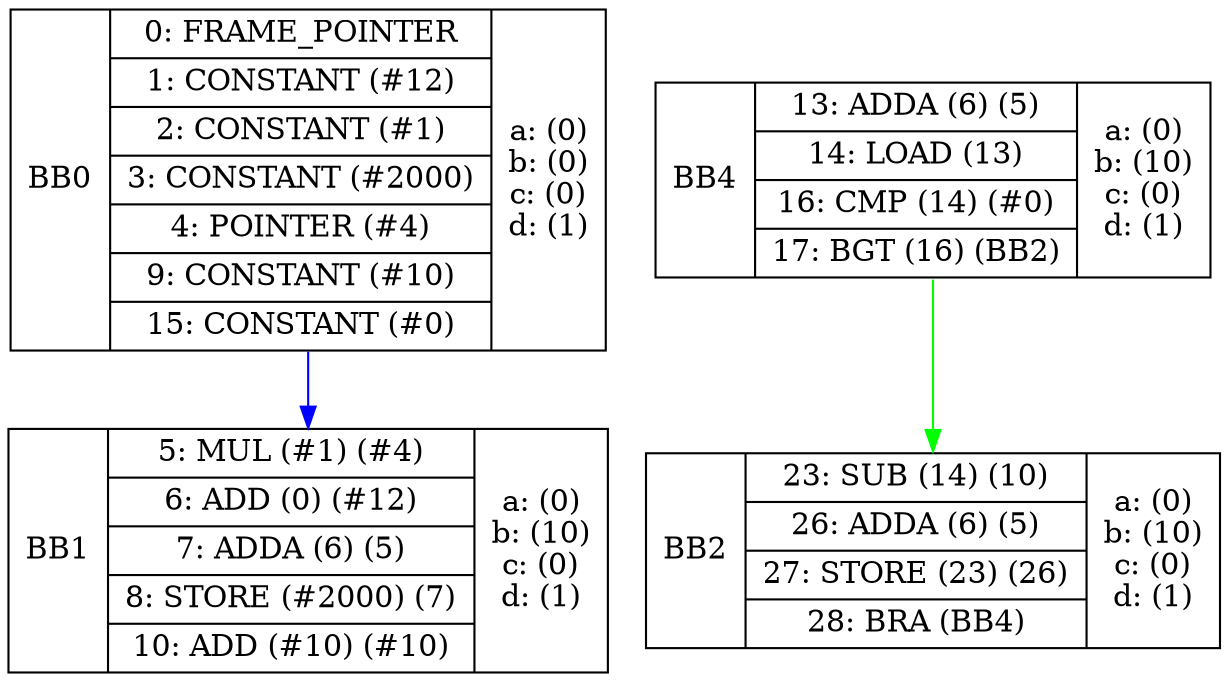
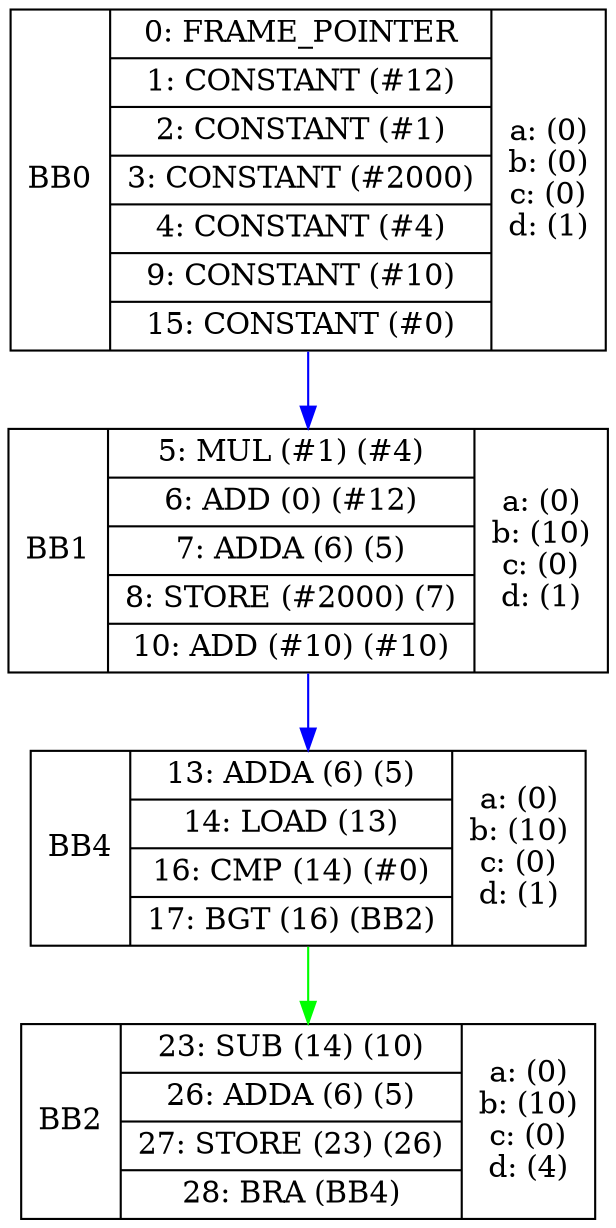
(301, 228) -> (301, 228)
(1153, 597) -> (528, 1168)
none -> (308, 701)
